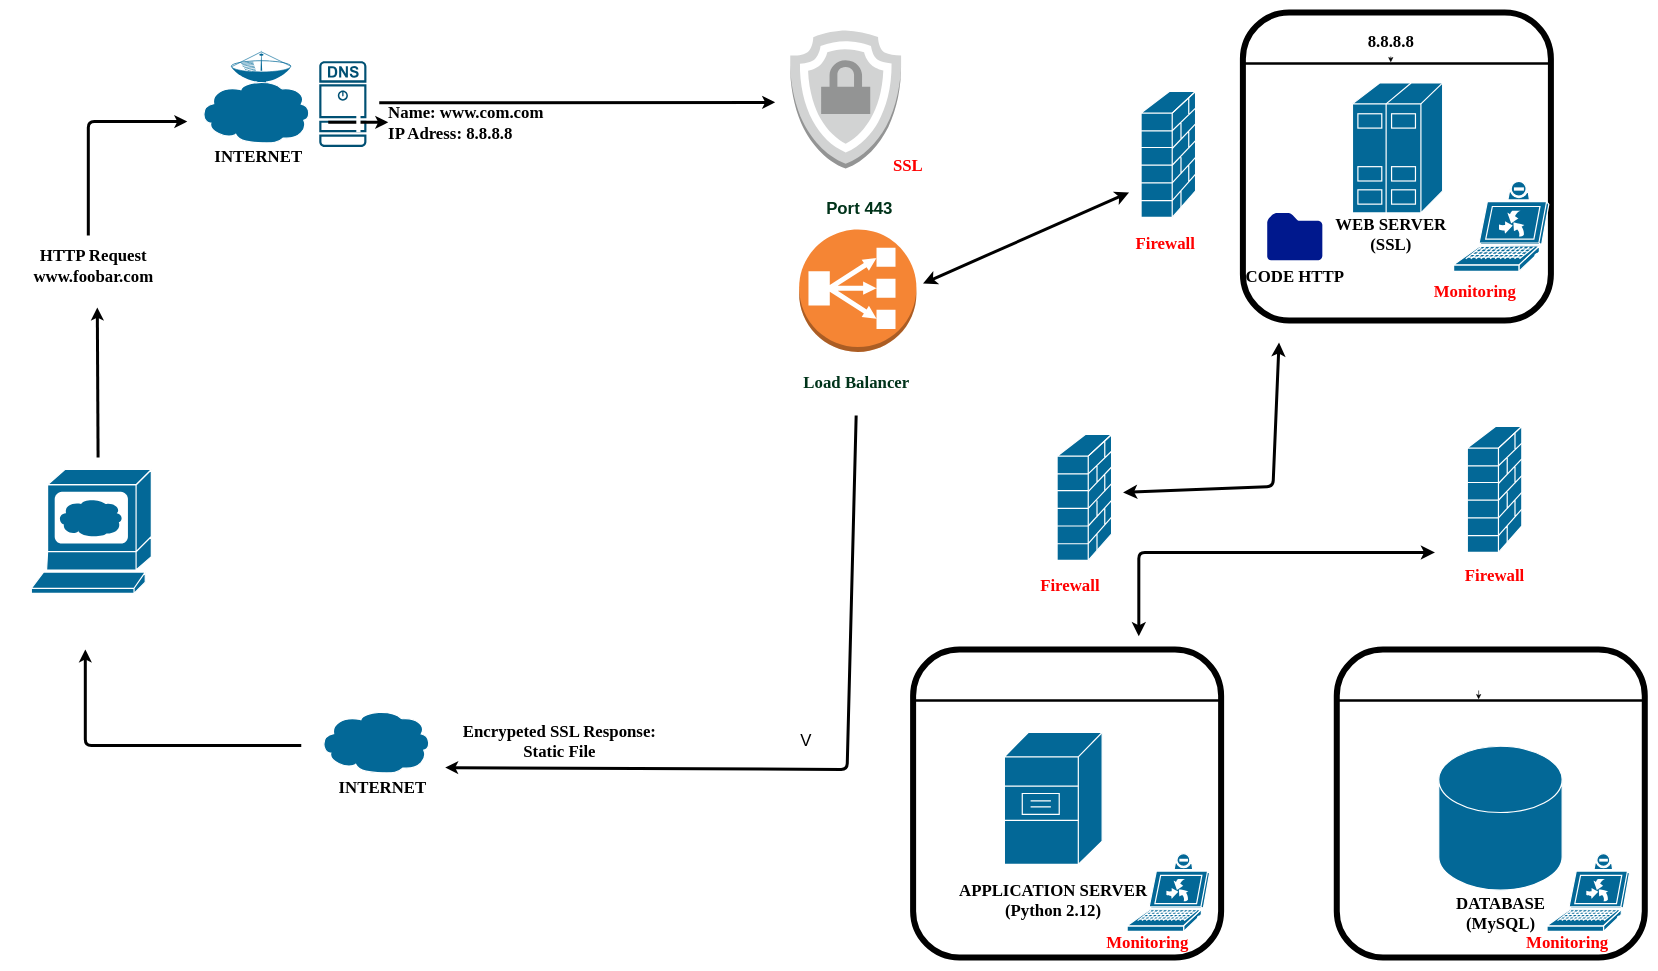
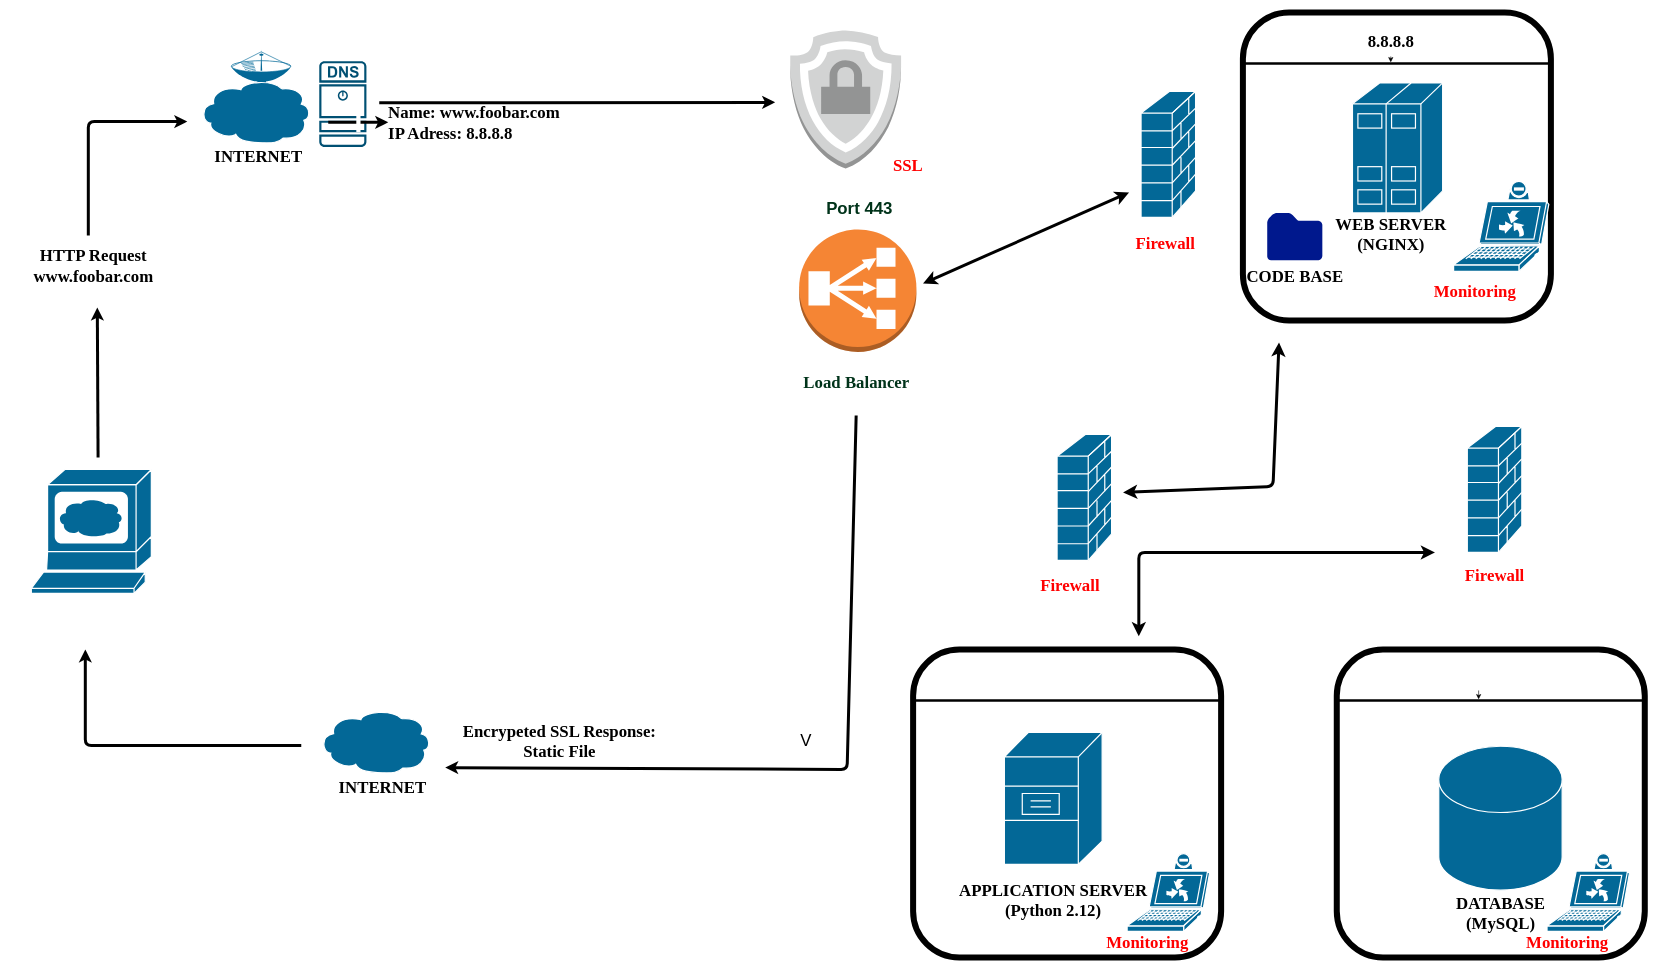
(460, 123) -> (474, 123)
(1391, 234) -> (1391, 234)
(1295, 276) -> (1295, 276)
